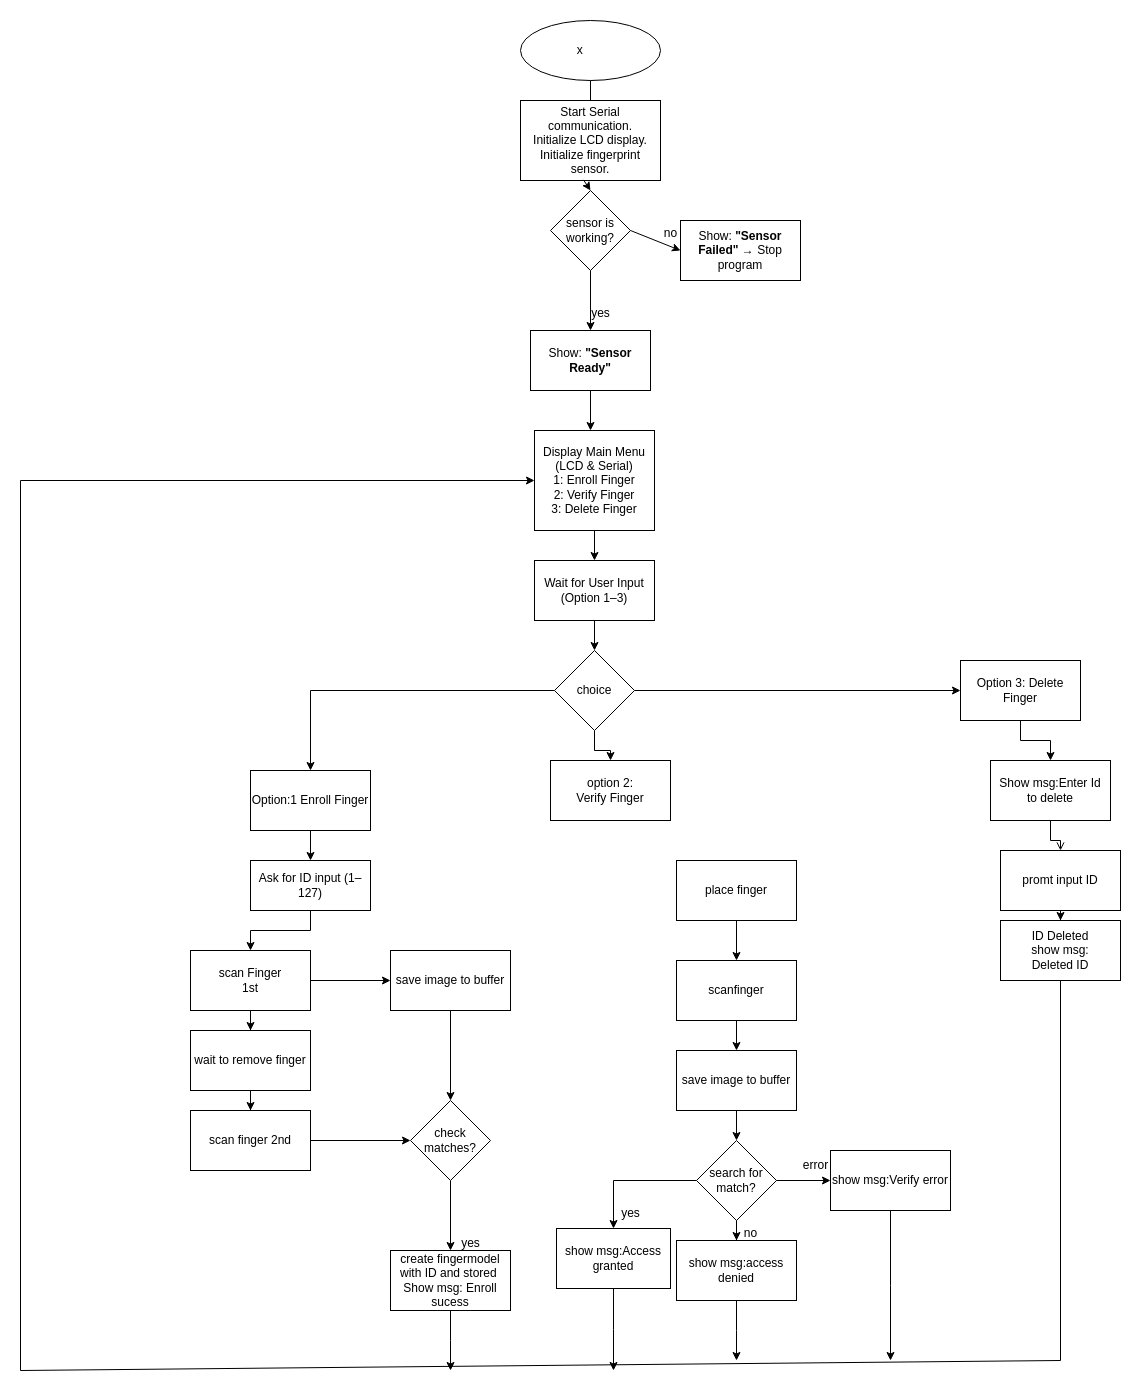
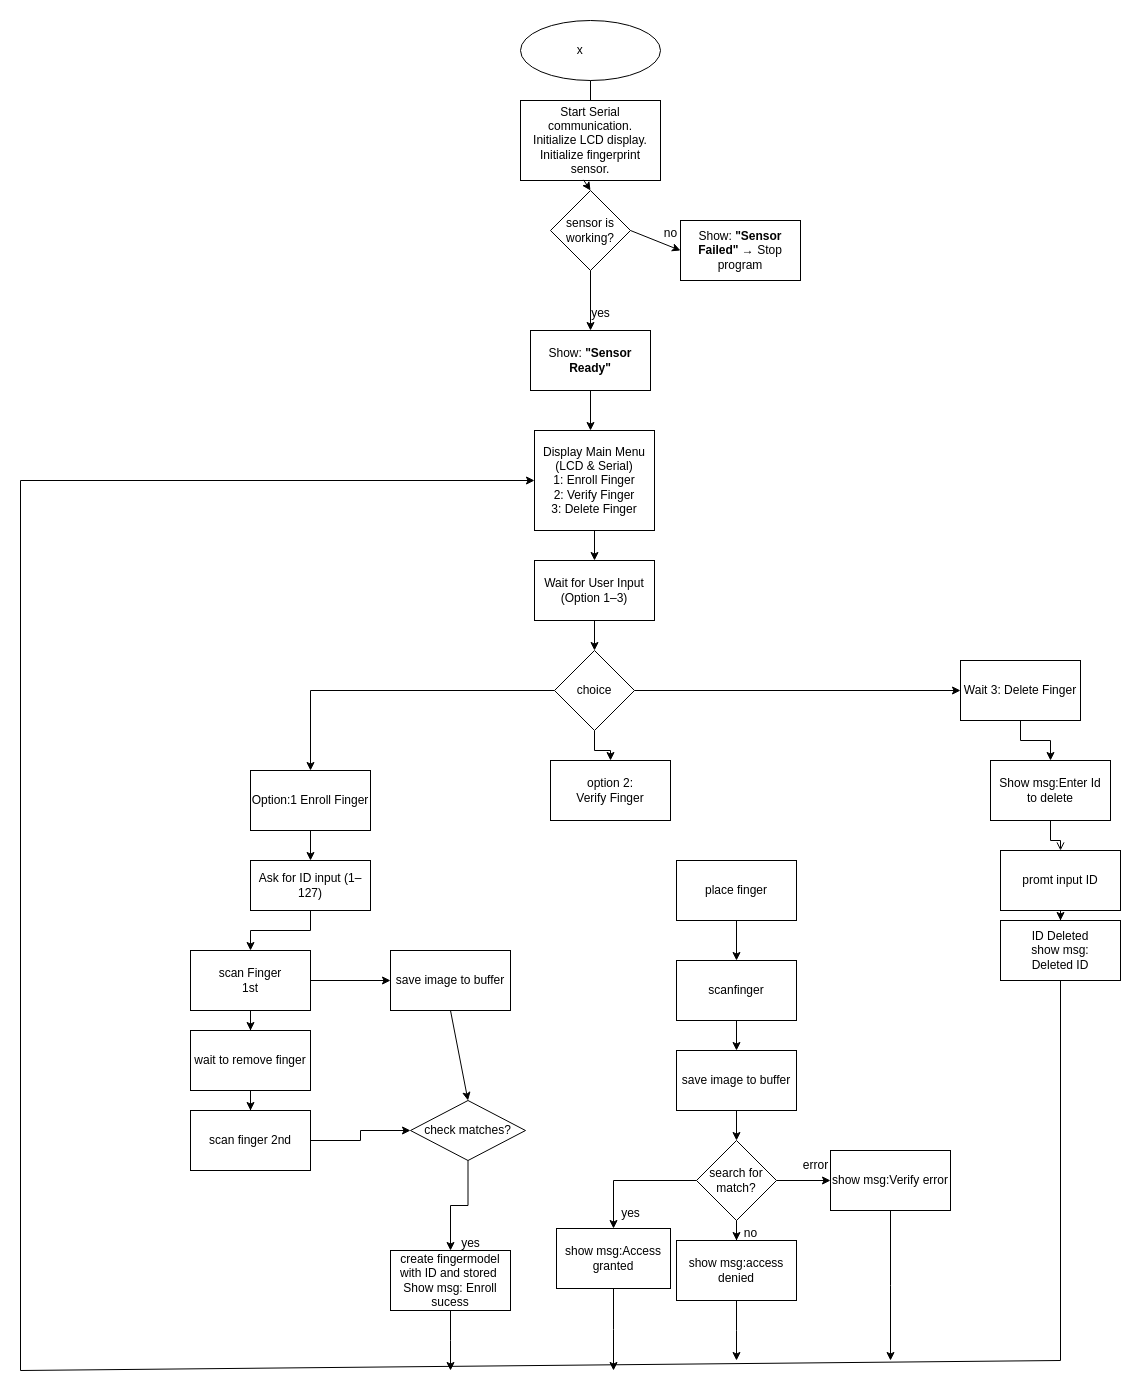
(1021, 691) -> (1021, 691)
(451, 1141) -> (468, 1131)
